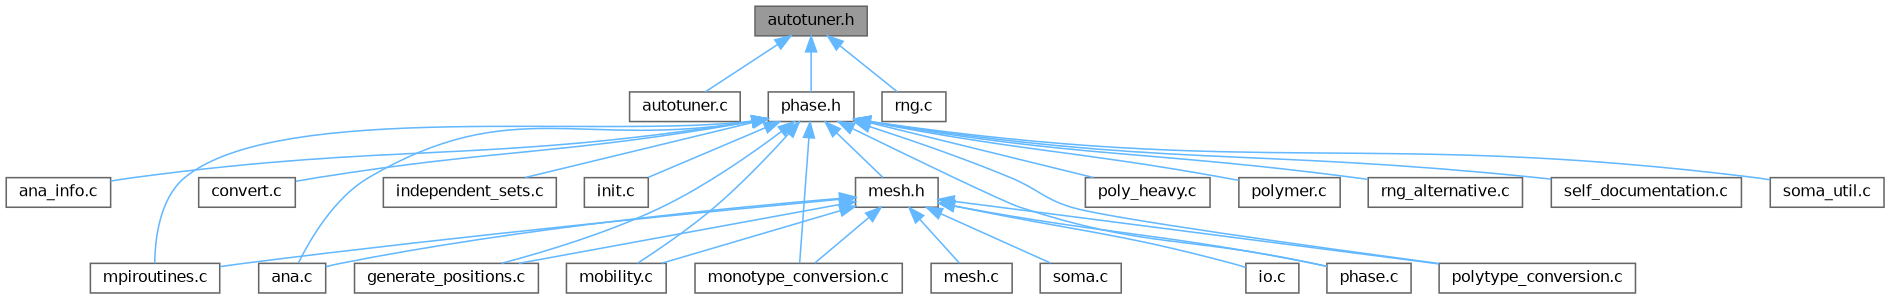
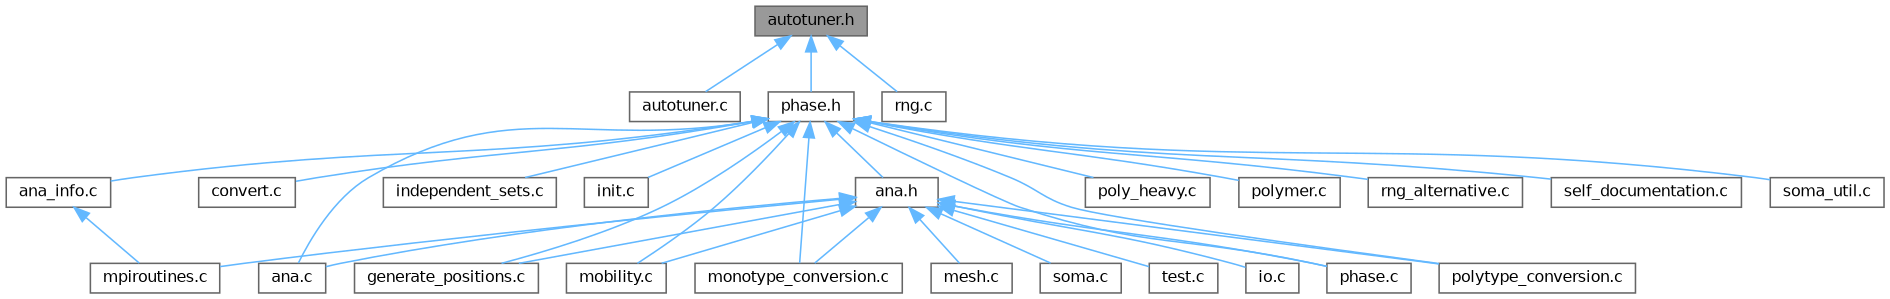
(418, 128) -> (113, 240)
(897, 192) -> (897, 192)
none -> (1184, 278)
